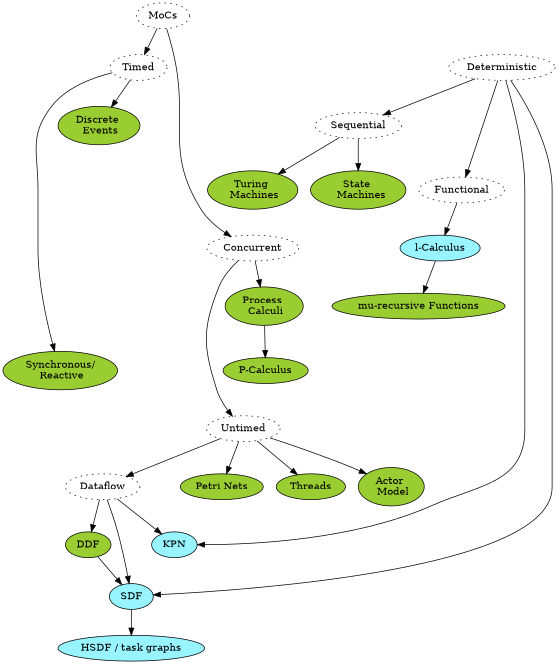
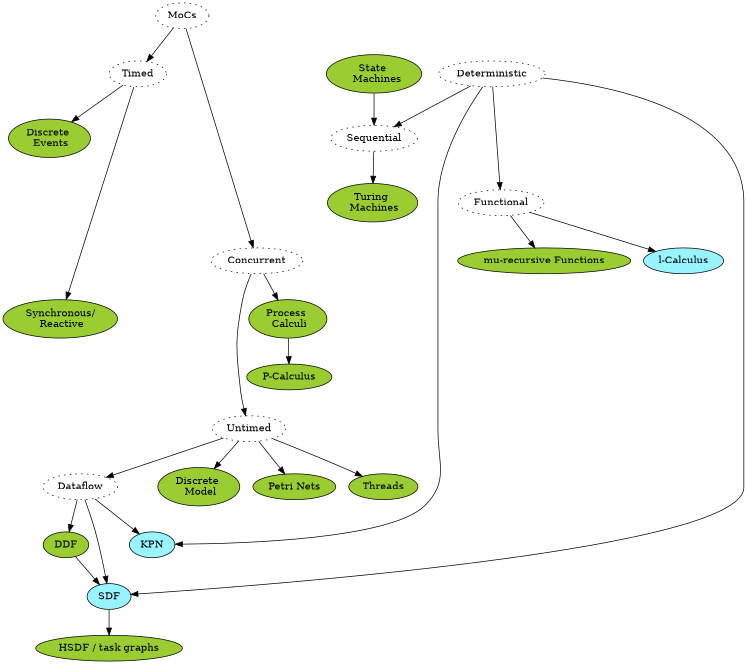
(358, 151) -> (374, 106)
(431, 274) -> (520, 229)
(391, 487) -> (199, 487)
(131, 648) -> (109, 648)
